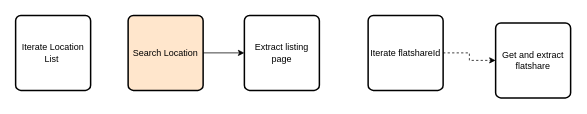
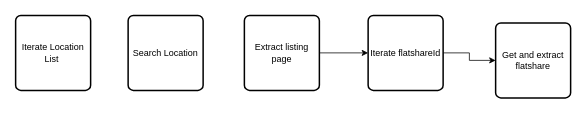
(165, 53) -> (165, 53)
(237, 53) -> none
none -> (361, 53)
(469, 54) -> (469, 54)
